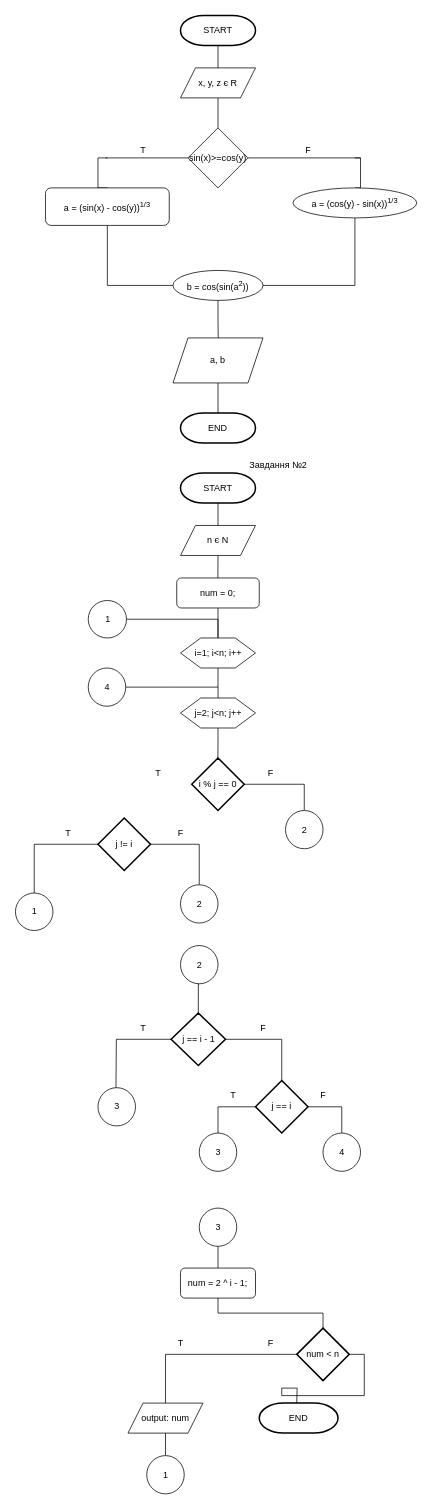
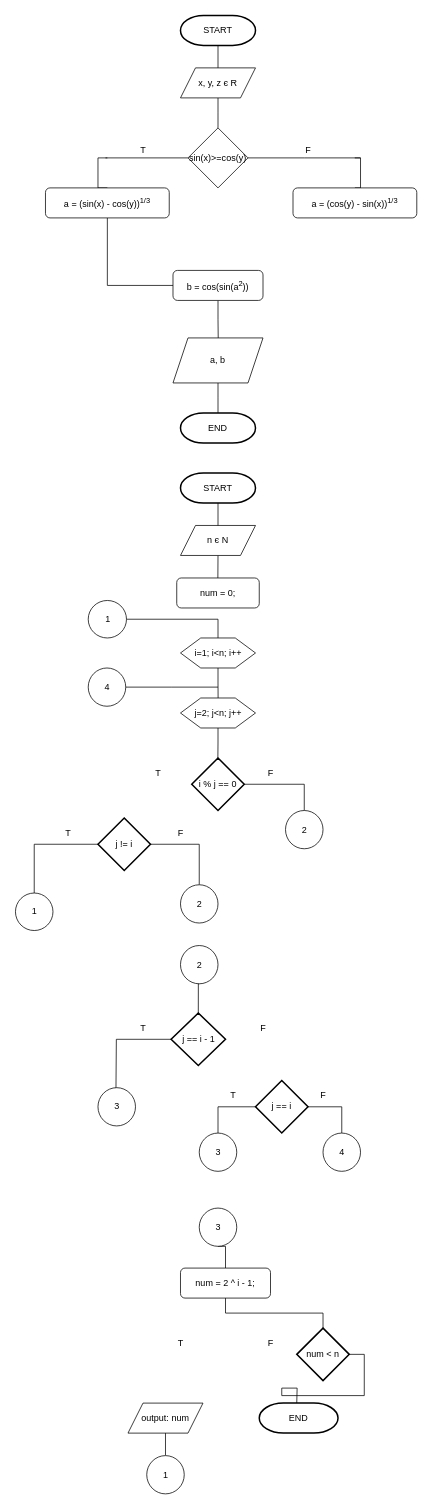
(355, 203) -> (355, 203)
(107, 207) -> (107, 203)
(218, 285) -> (218, 285)
(343, 285) -> none
(278, 465) -> none
(218, 613) -> none
(274, 1039) -> none
(218, 1283) -> (225, 1283)
(207, 1354) -> none
